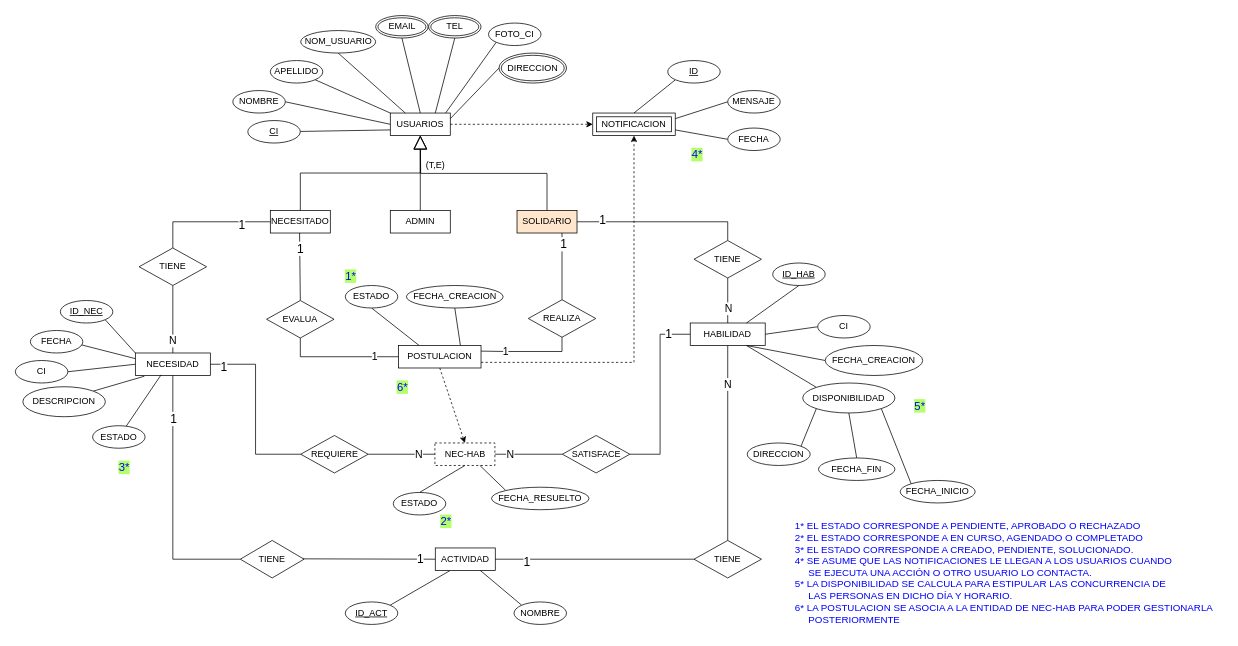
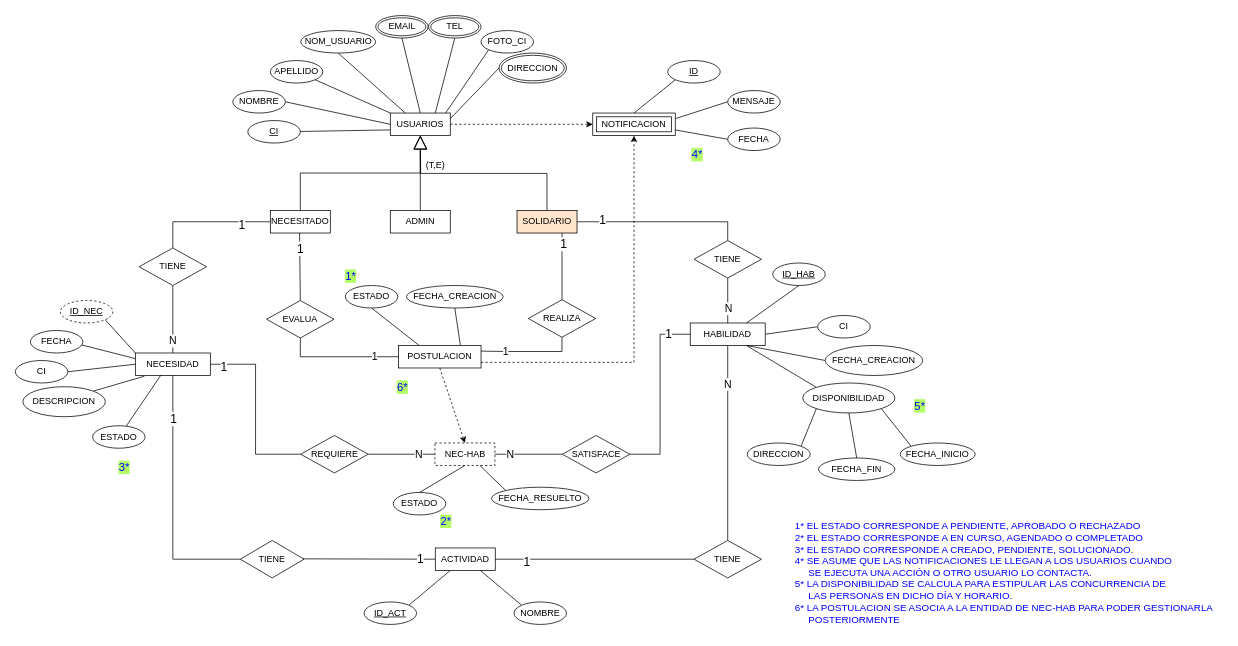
(515, 34) -> (507, 42)
(87, 312) -> (87, 312)
(938, 492) -> (938, 454)
(372, 613) -> (390, 613)
